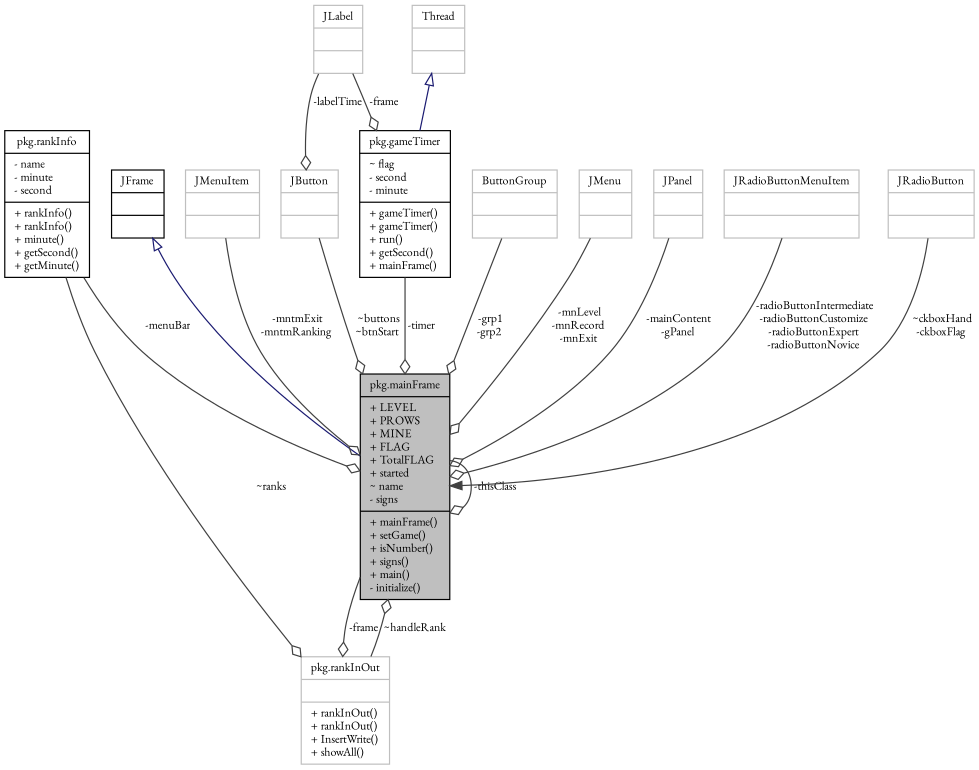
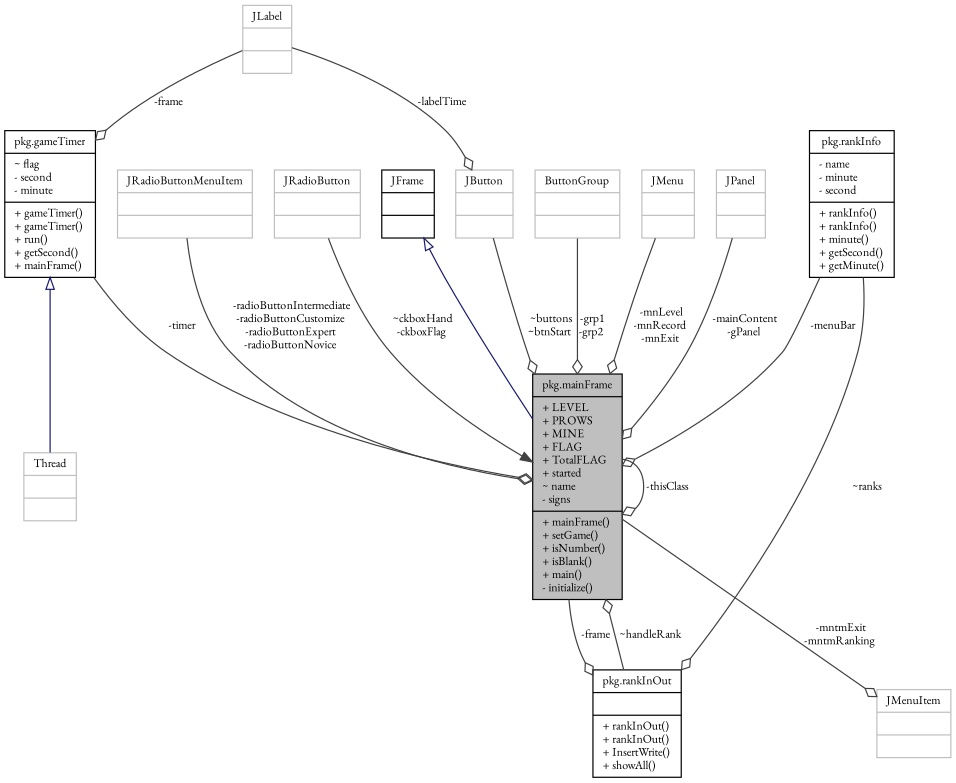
(425, 108) -> (50, 371)
(263, 356) -> (744, 604)
(390, 561) -> (567, 561)
(345, 710) -> (637, 724)
